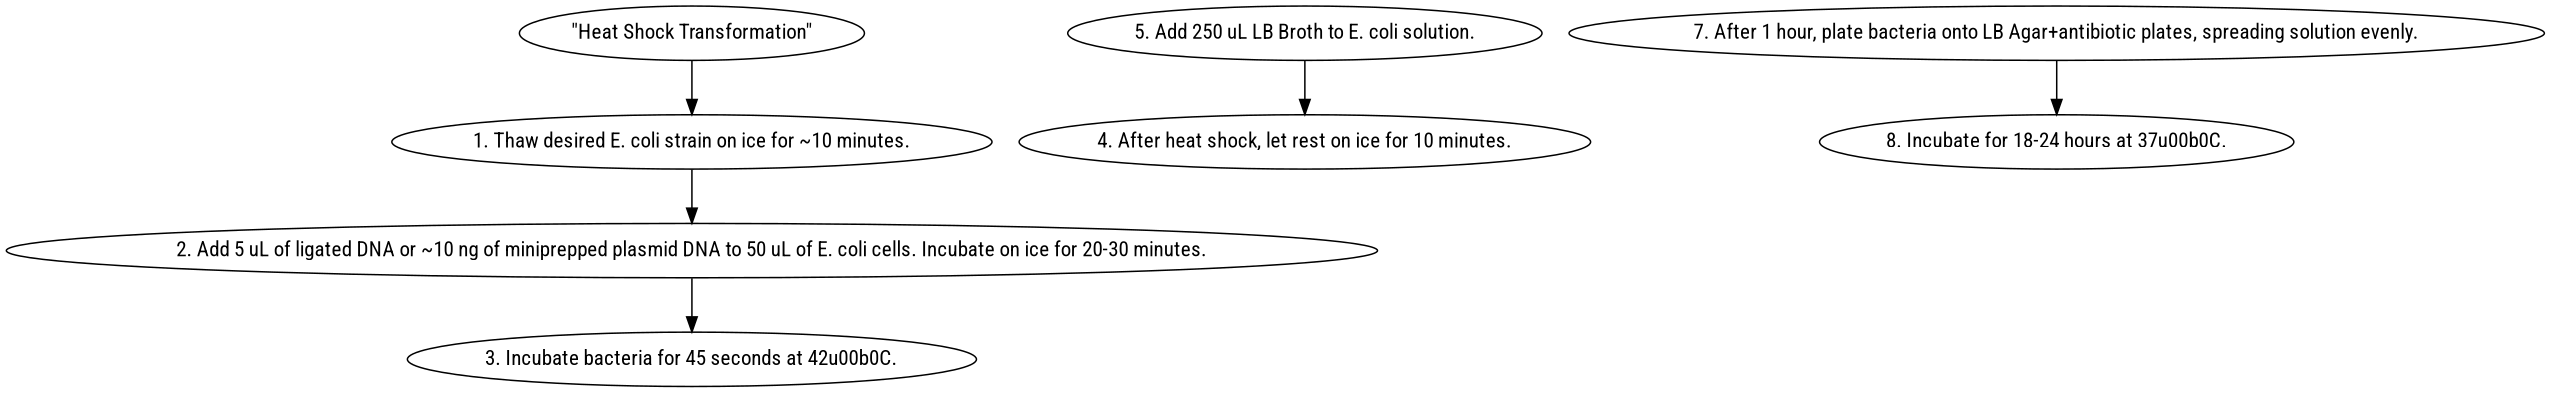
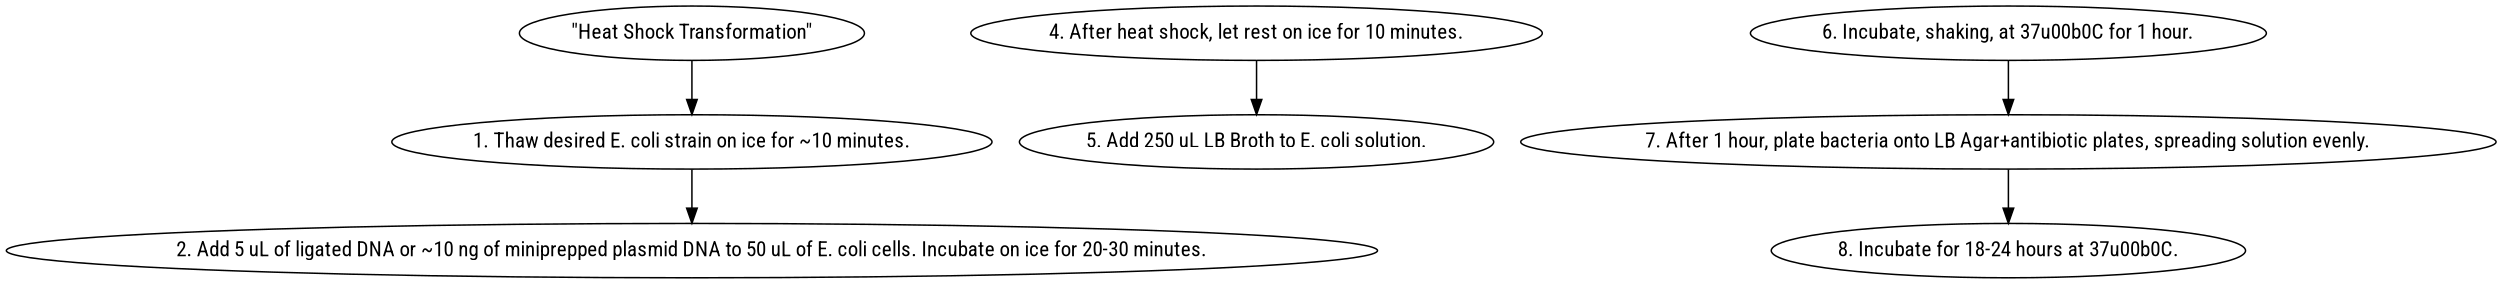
none -> (2008, 33)
(1305, 80) -> (1257, 80)
(692, 359) -> none
